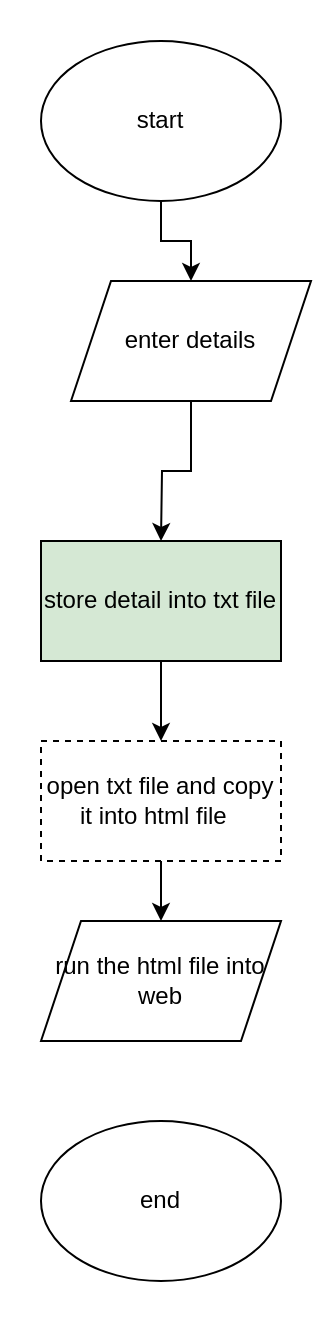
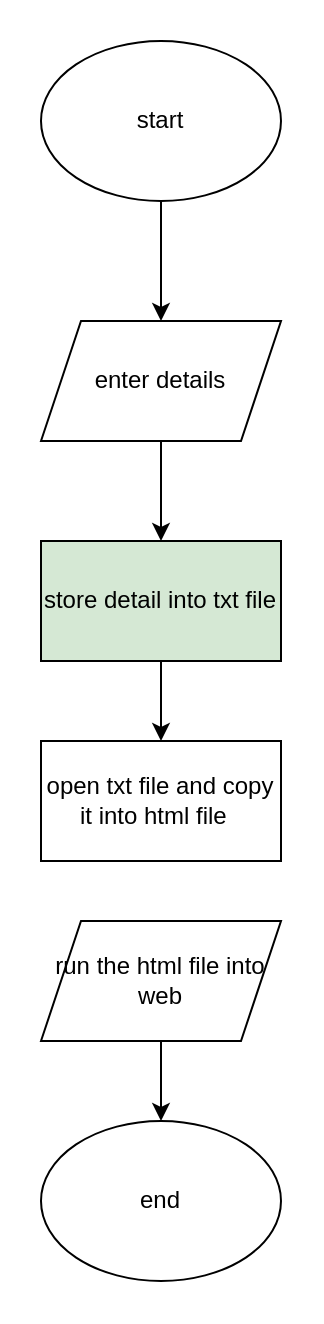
(191, 341) -> (161, 381)
(161, 801) -> (161, 801)
(161, 898) -> none
none -> (161, 1074)
